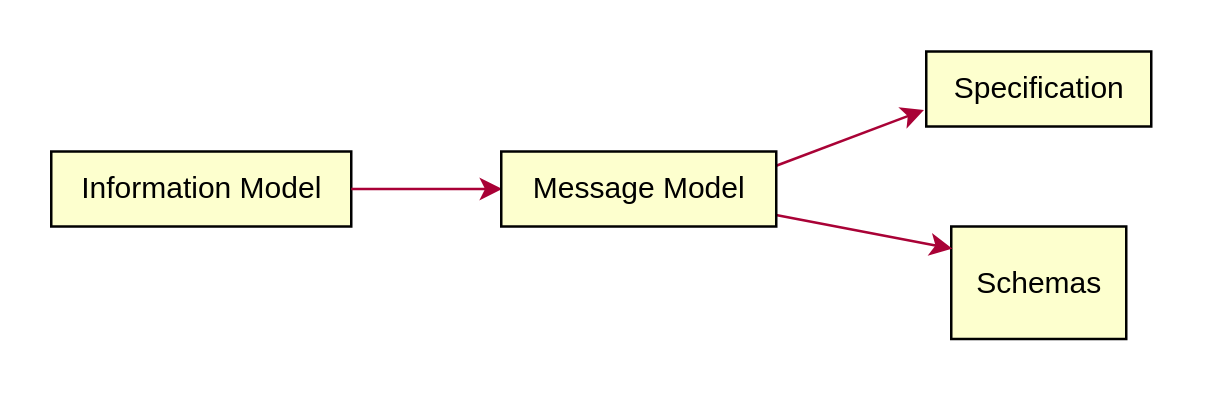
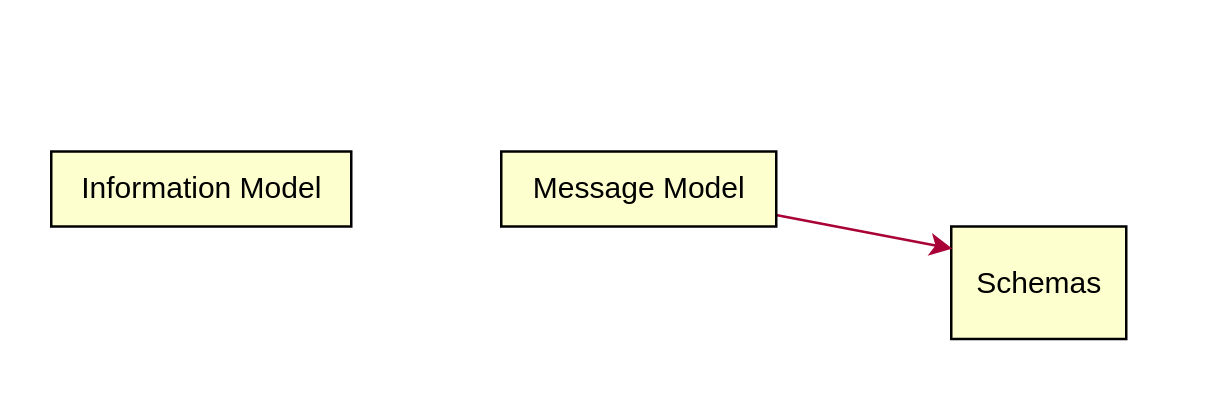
(1039, 89) -> none
(842, 140) -> none
(418, 189) -> none
